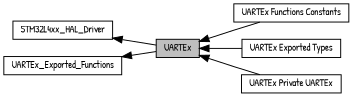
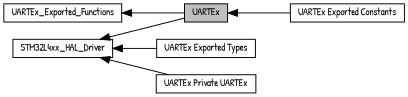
(291, 13) -> (347, 13)
(226, 48) -> (140, 48)
(234, 67) -> (139, 67)
